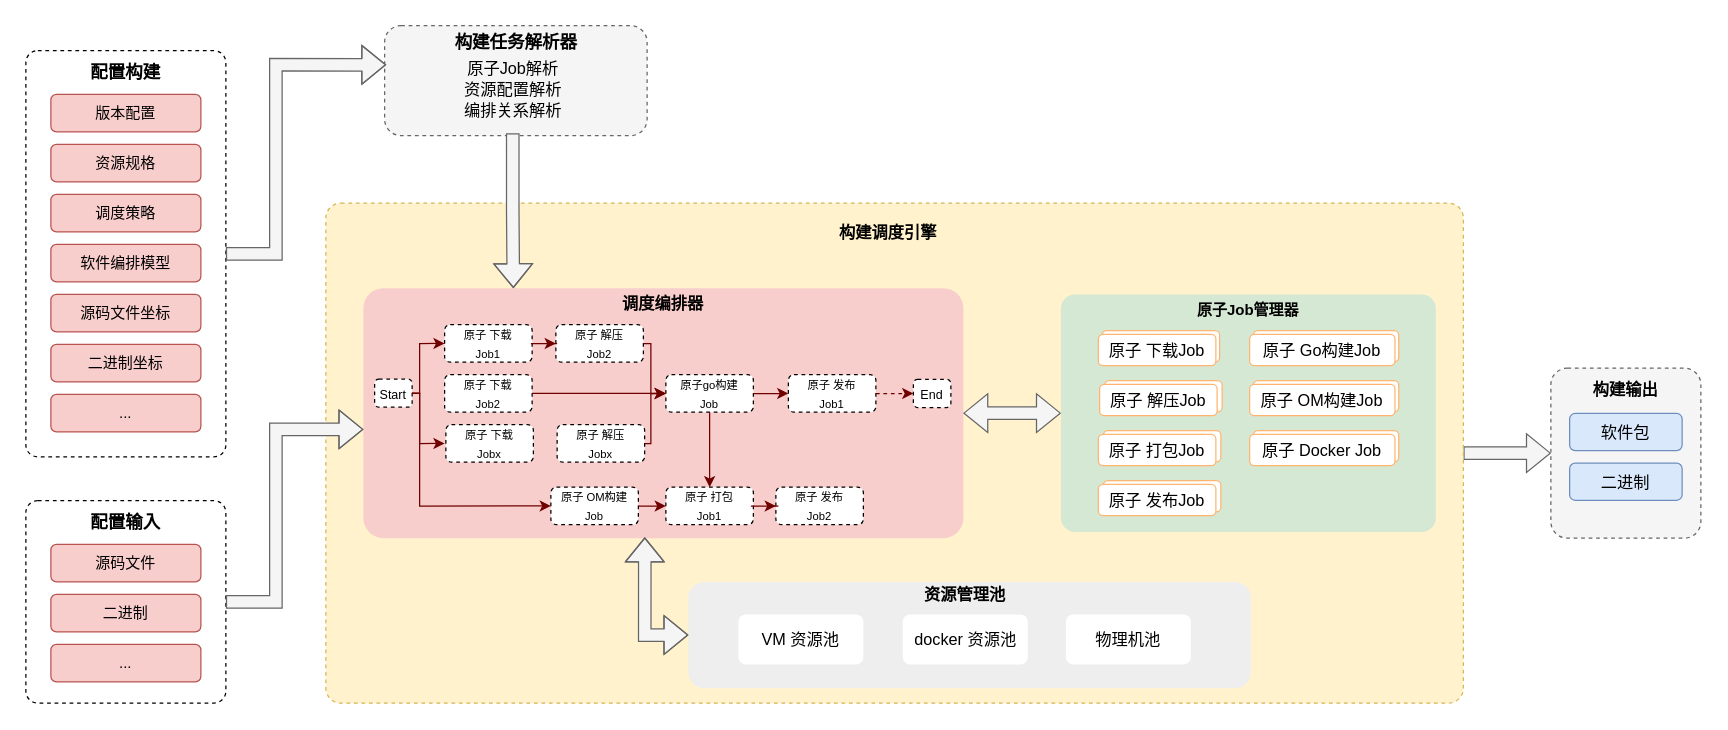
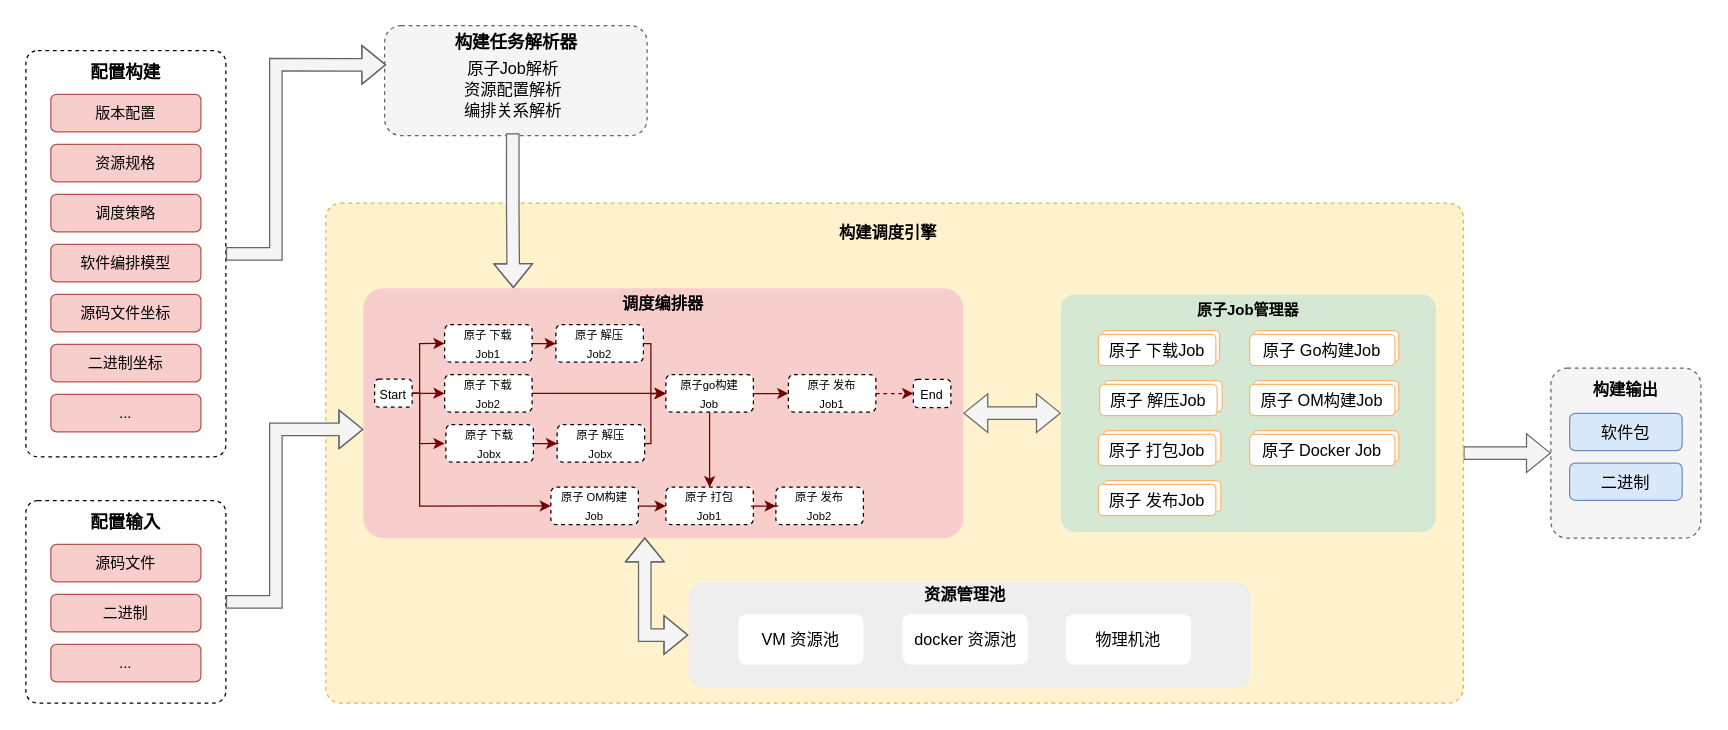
none -> (430, 393)
none -> (549, 444)
